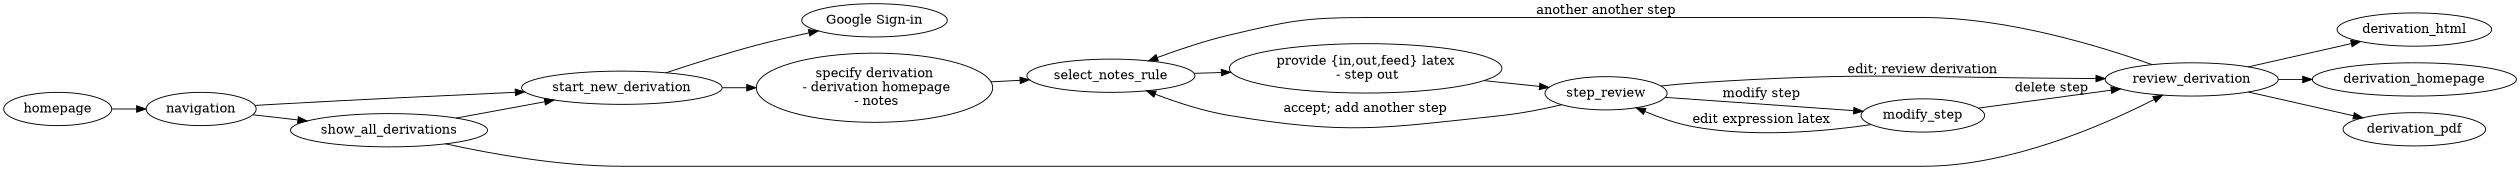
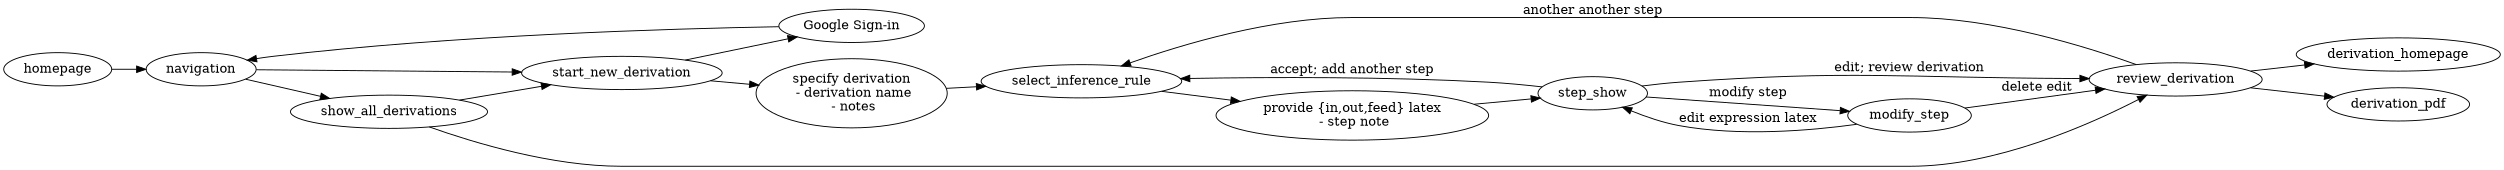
(2414, 30) -> none
none -> (517, 36)
(1366, 68) -> (1352, 115)
(1111, 76) -> (1081, 81)
(875, 88) -> (852, 93)
(2052, 88) -> (2037, 87)
(1606, 93) -> (1593, 93)
